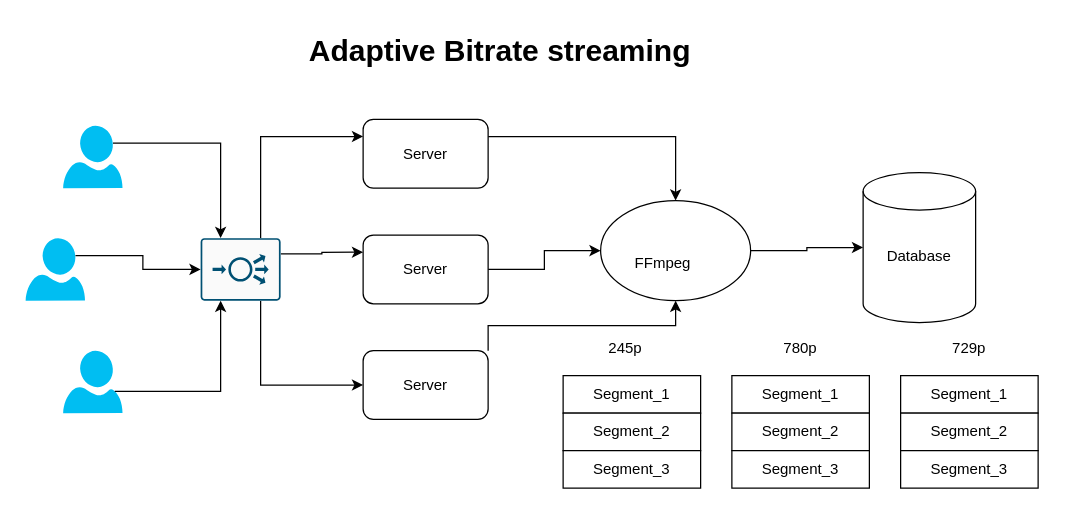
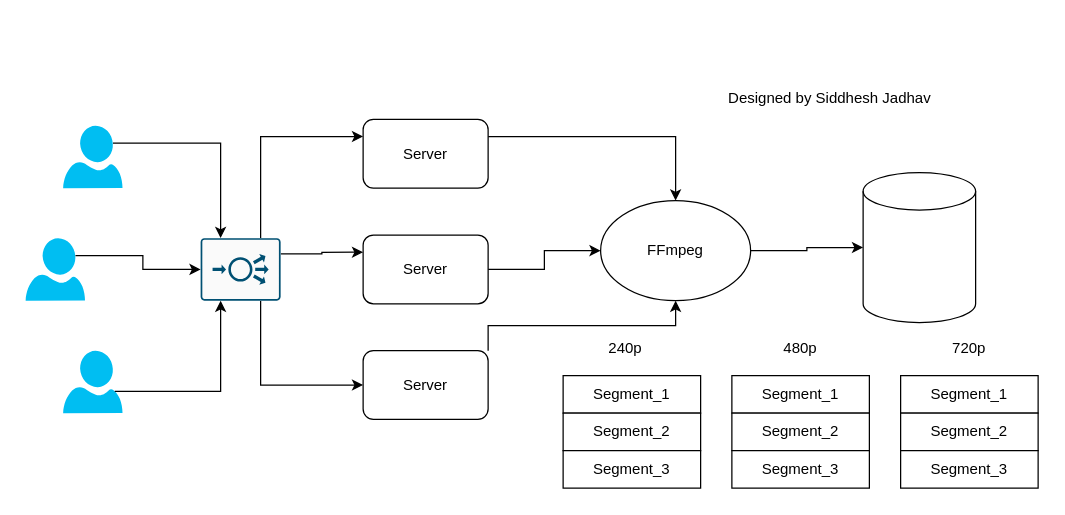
(519, 57) -> none
none -> (830, 98)
(919, 257) -> none
(663, 263) -> (676, 251)
(626, 348) -> (626, 348)
(801, 348) -> (801, 348)
(969, 348) -> (969, 348)
